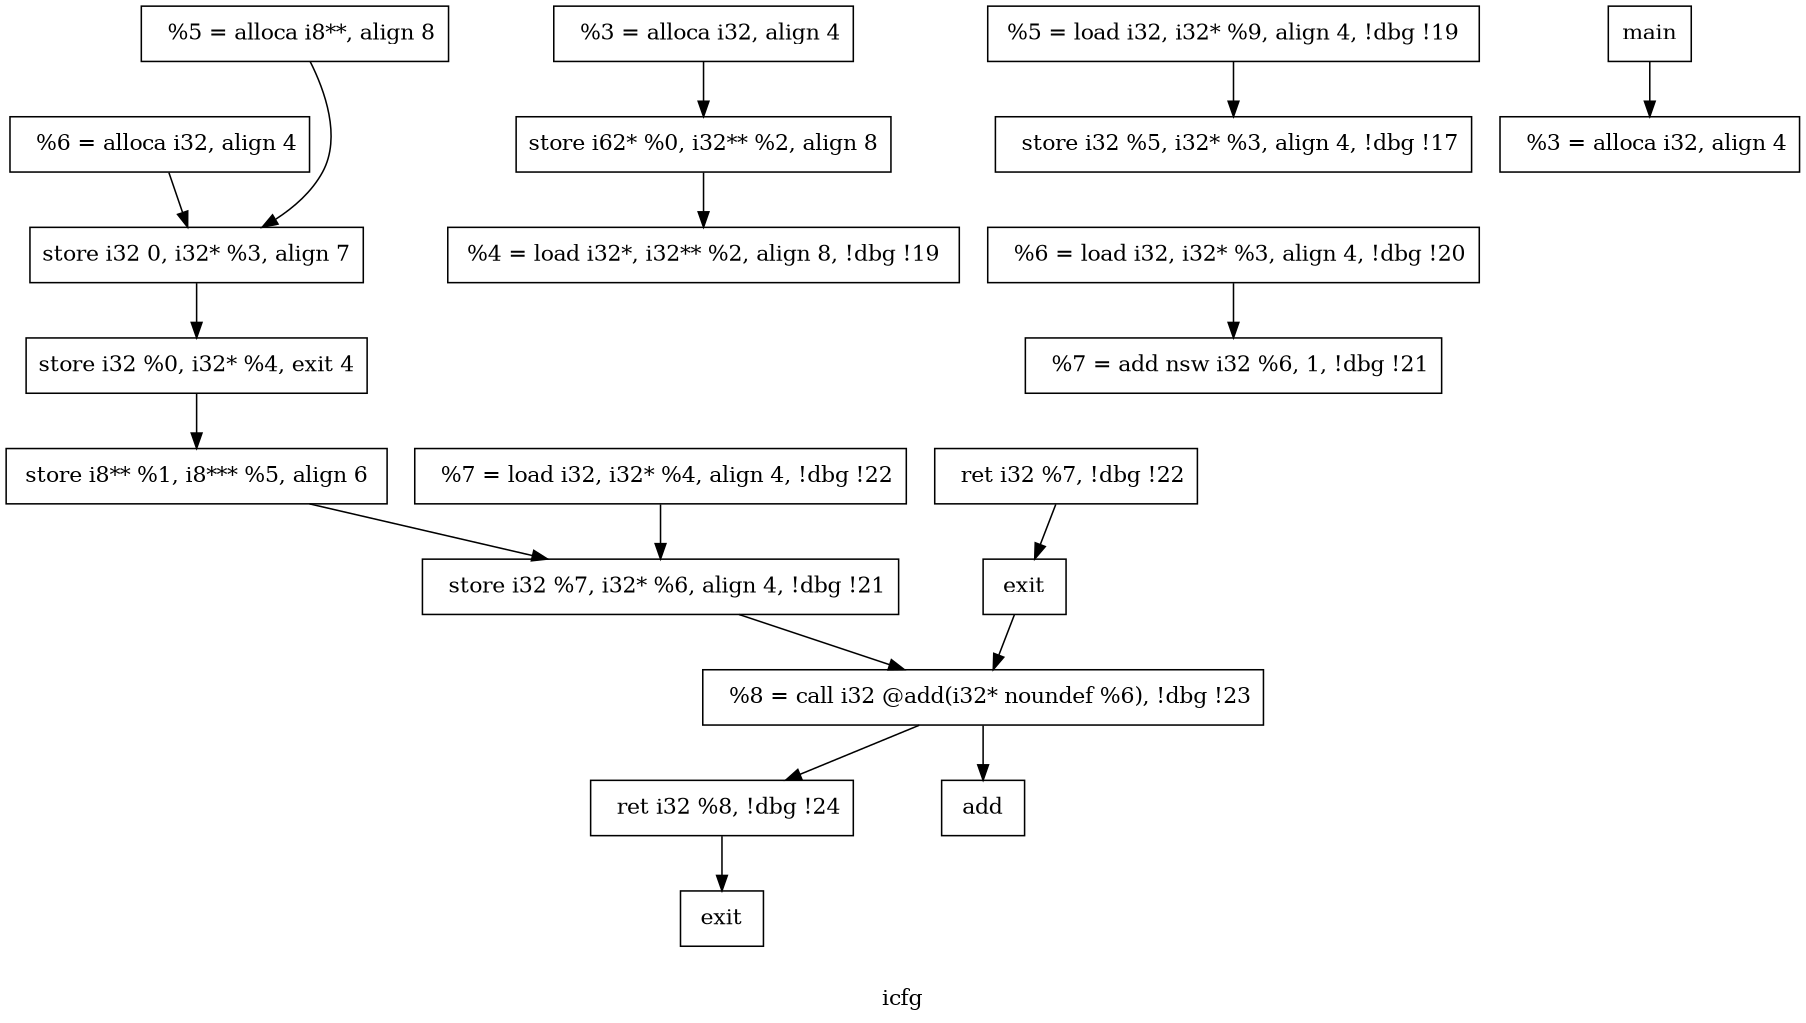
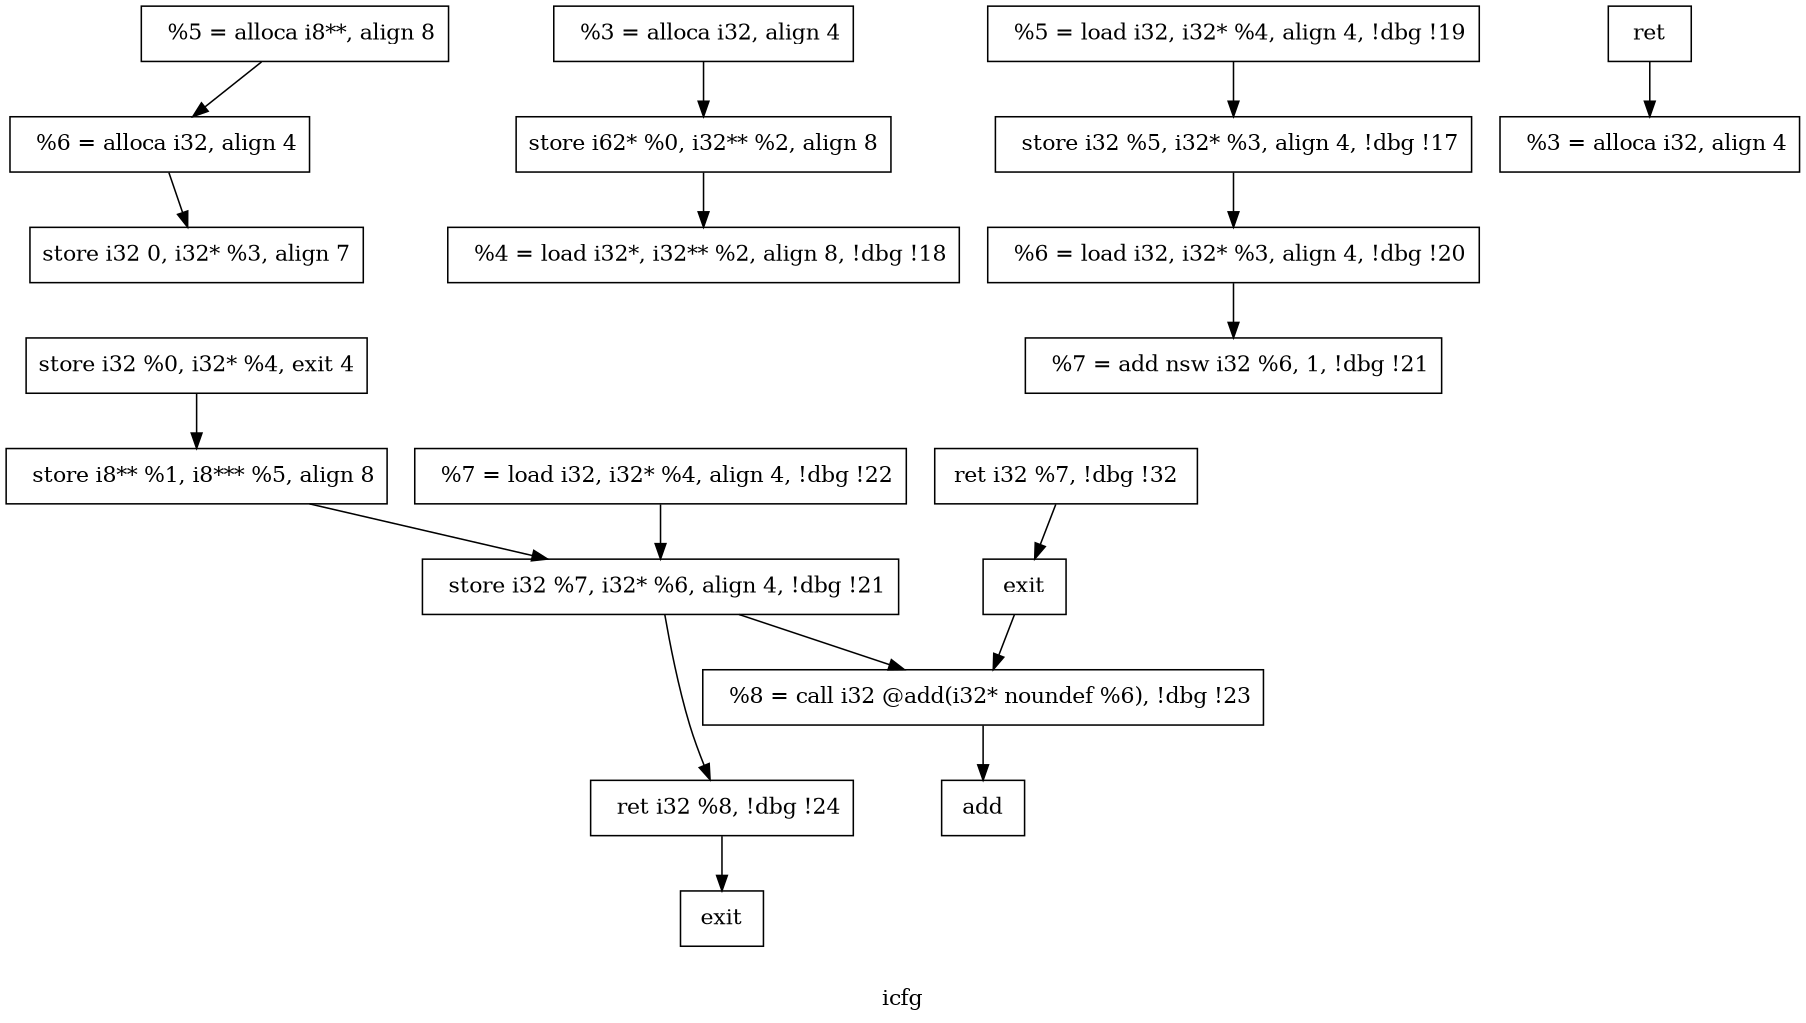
(1233, 34) -> (1233, 34)
(1650, 34) -> (1650, 34)
(330, 149) -> (233, 84)
none -> (1233, 192)
(704, 255) -> (704, 255)
(197, 303) -> none
(197, 476) -> (197, 476)
(1066, 476) -> (1066, 476)
(860, 750) -> (681, 691)
